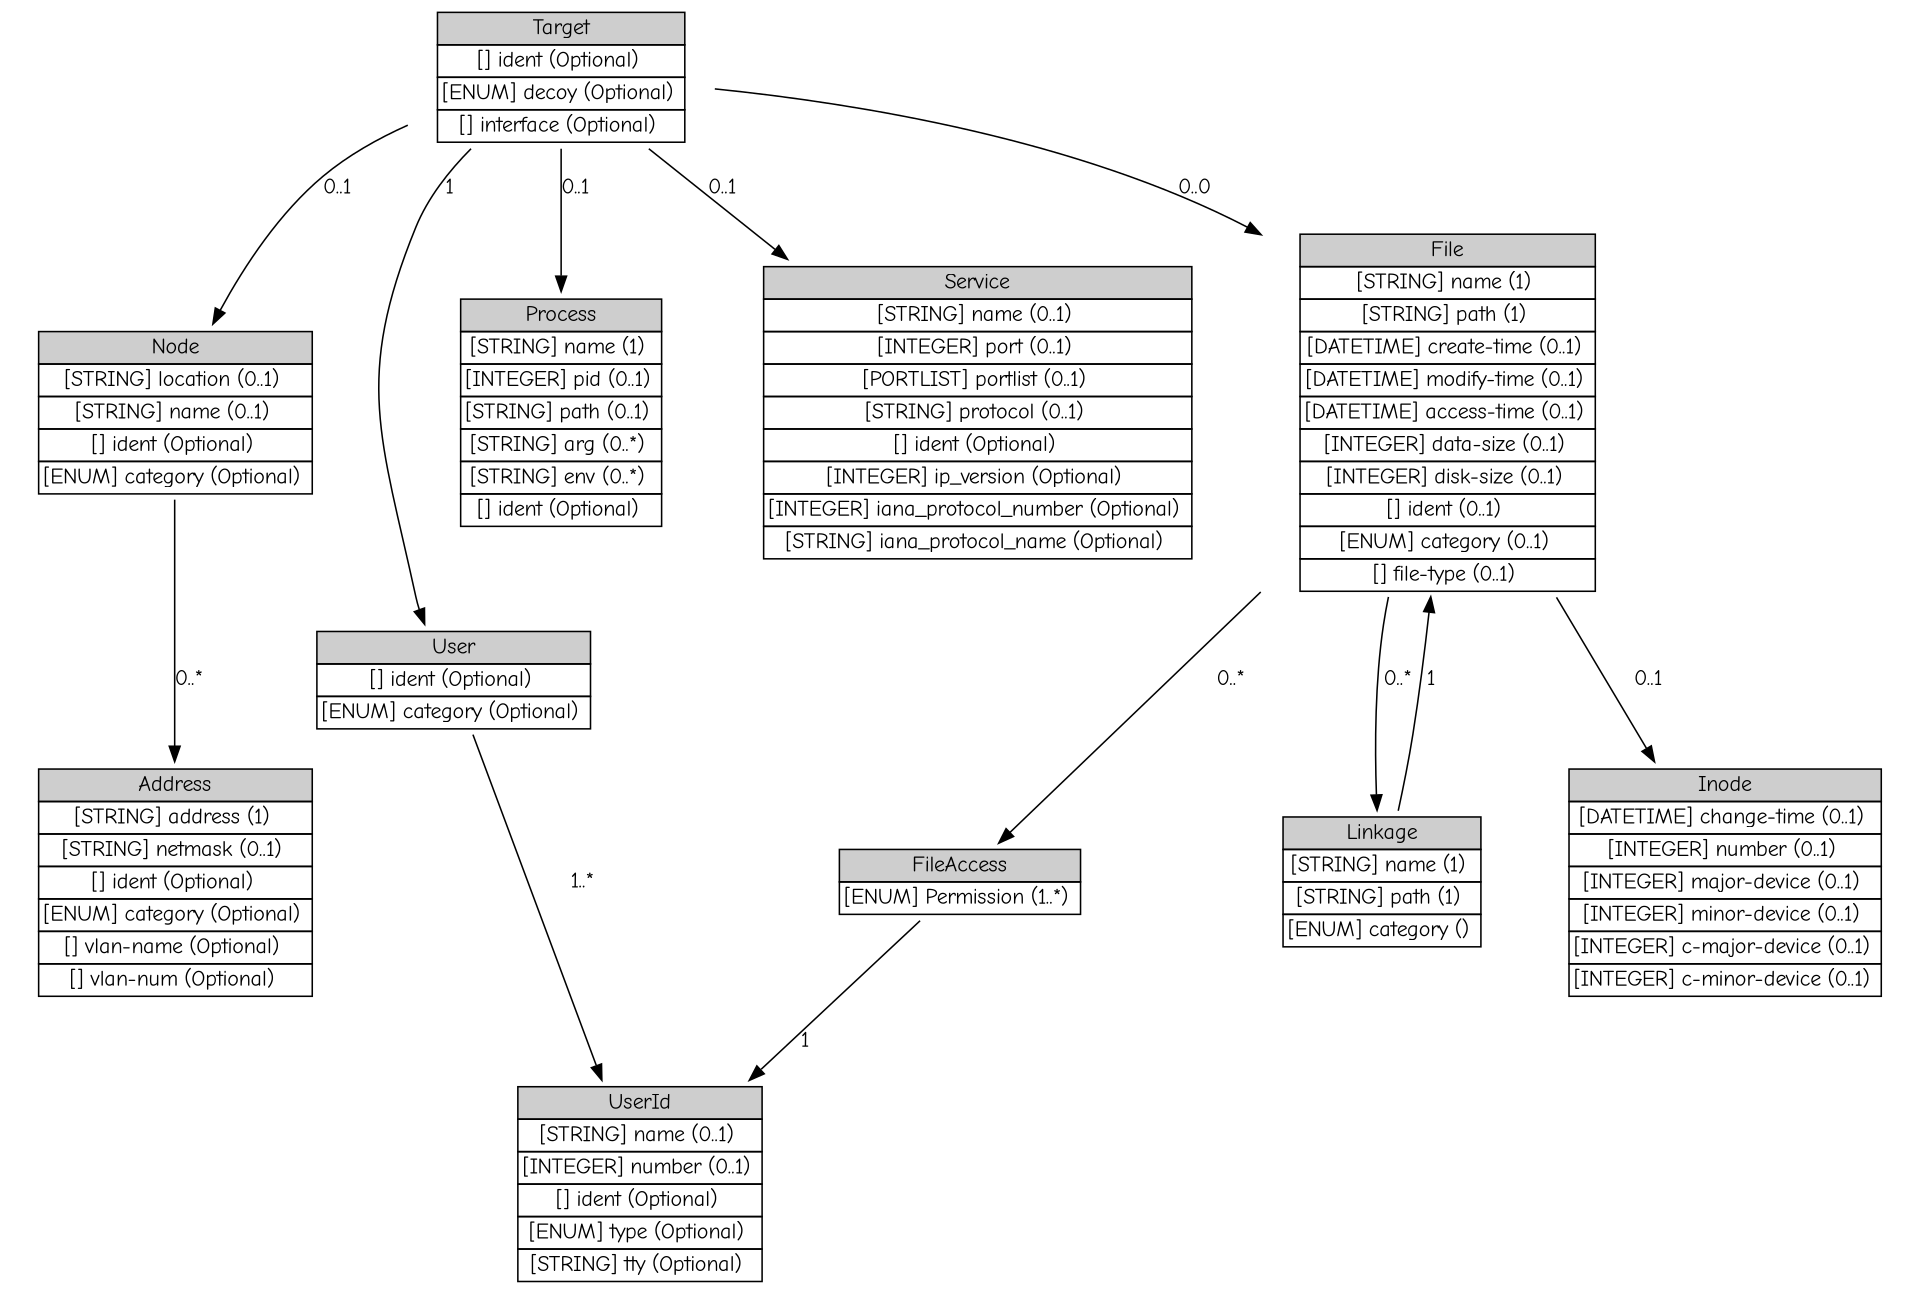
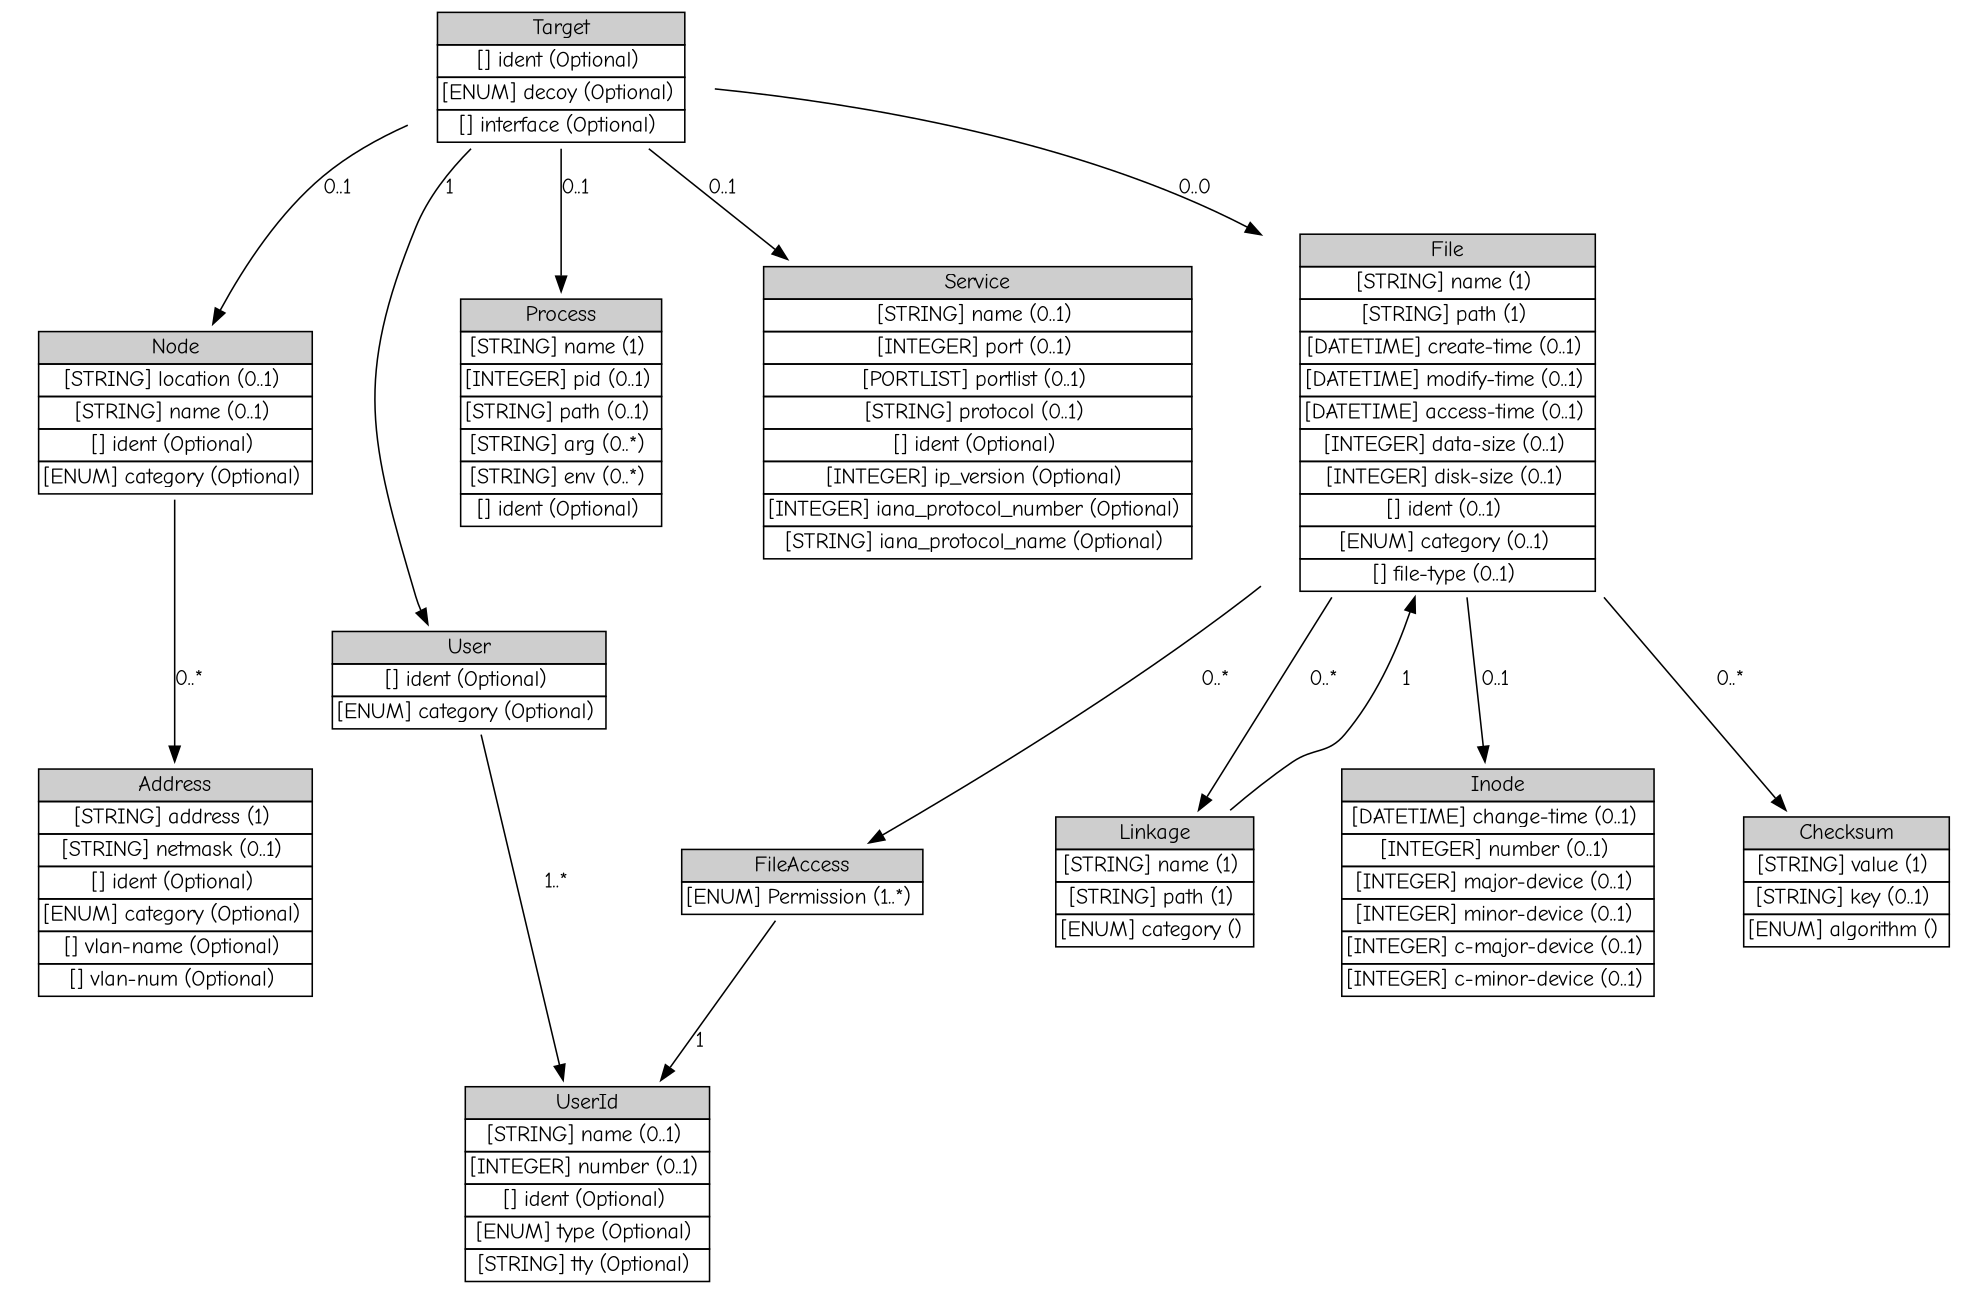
none -> (1846, 882)
